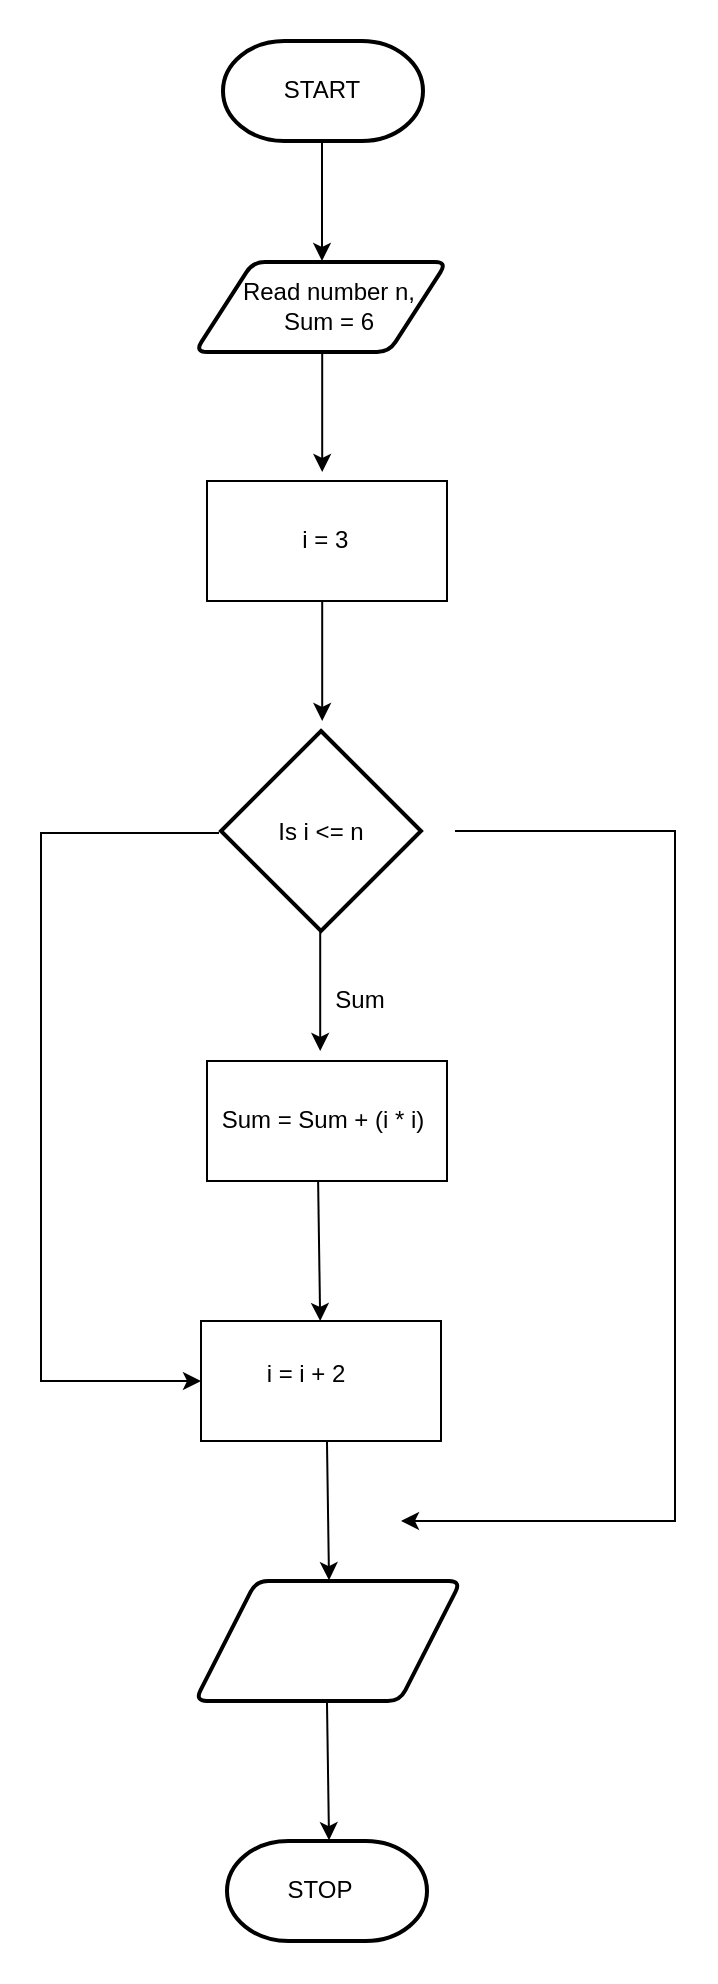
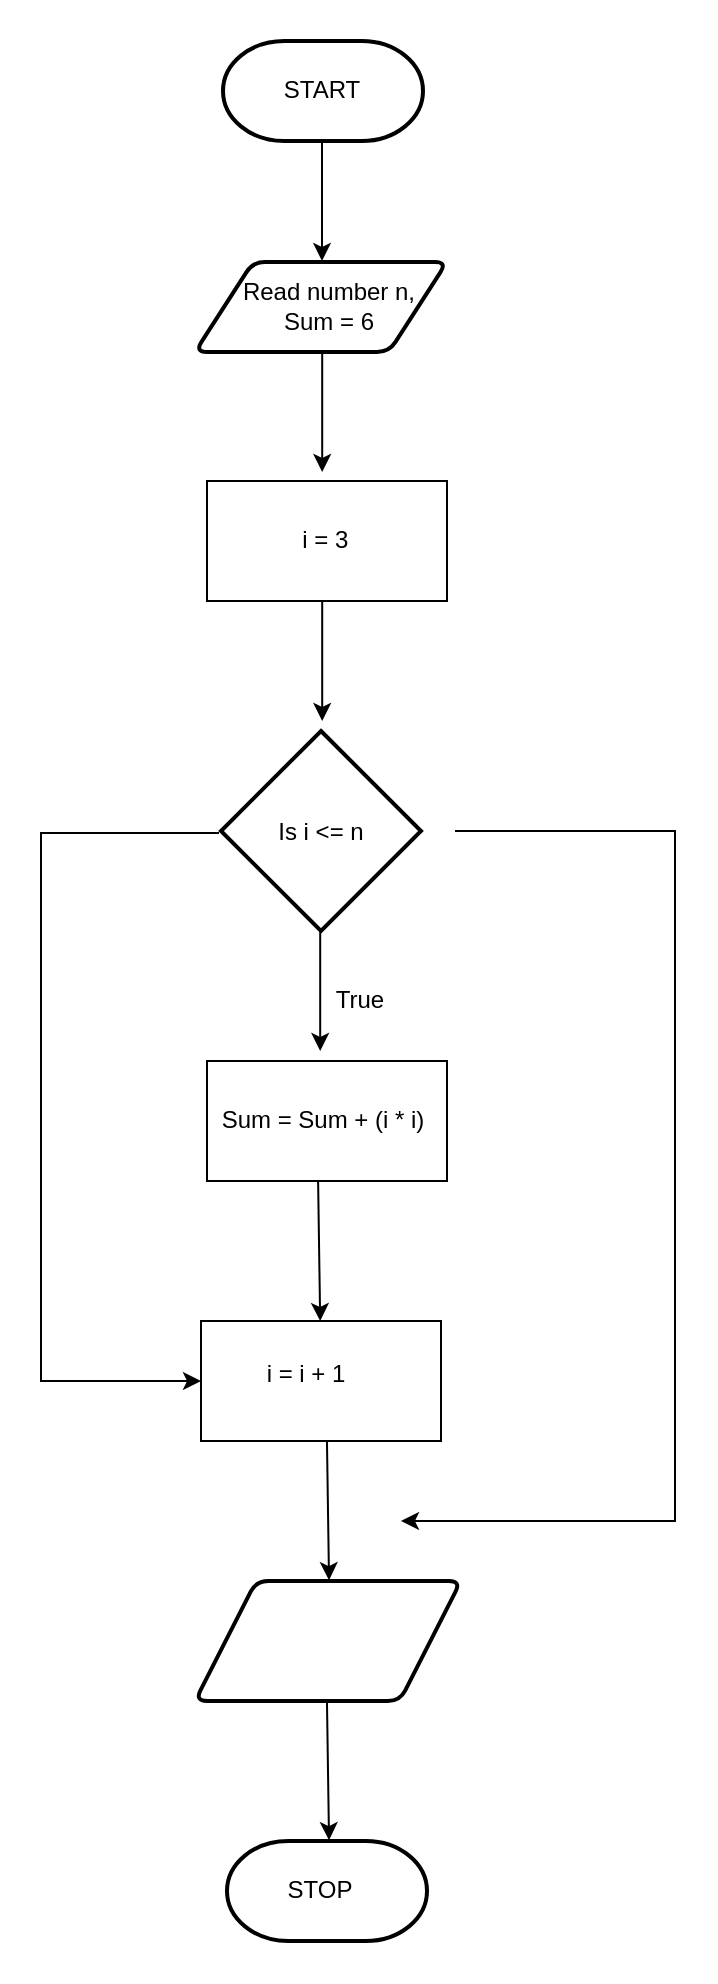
(361, 1001) -> (361, 1001)
(307, 1375) -> (307, 1375)
